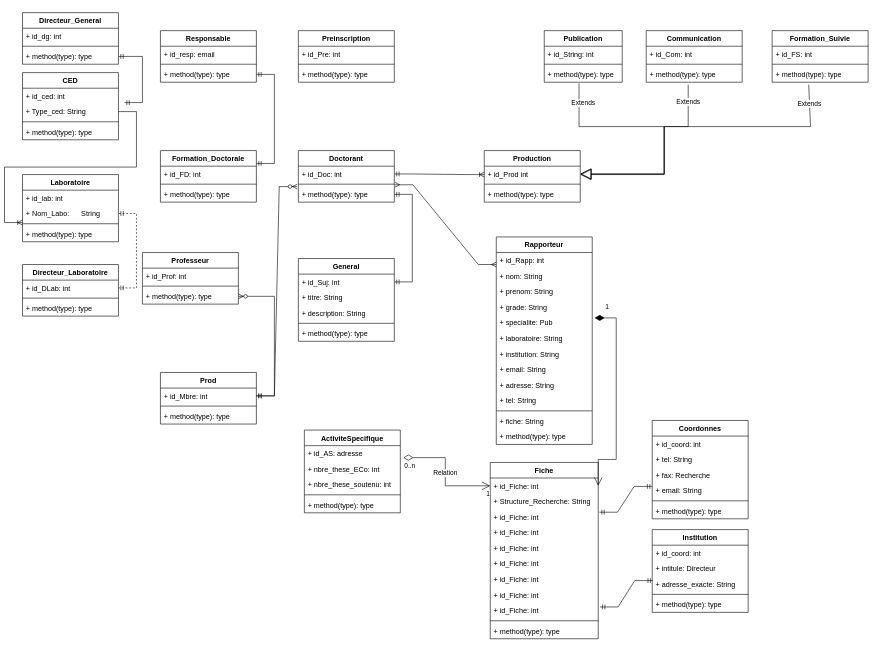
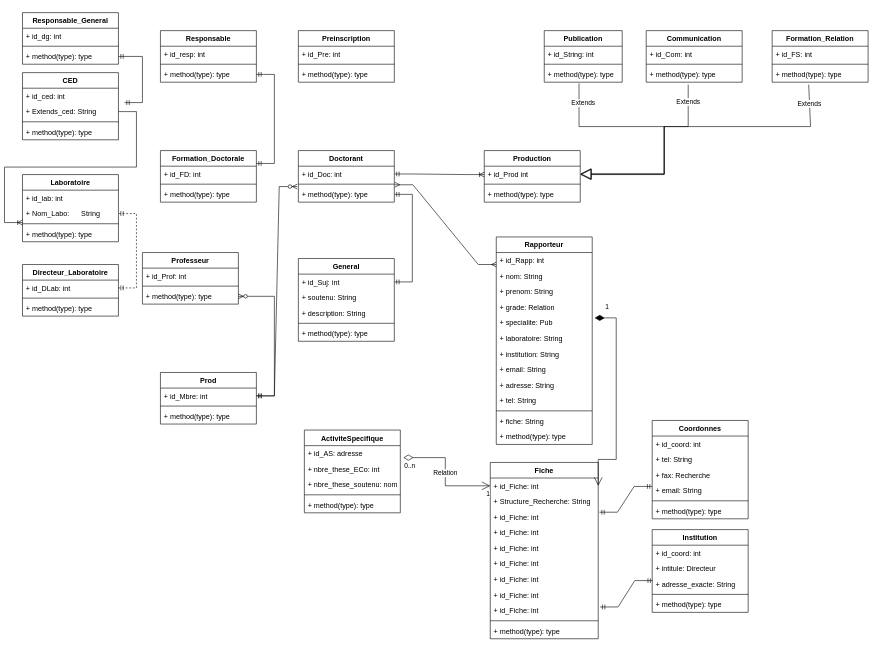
(70, 20) -> (70, 20)
(820, 38) -> (820, 38)
(190, 54) -> (187, 54)
(58, 112) -> (64, 112)
(327, 298) -> (332, 298)
(526, 307) -> (529, 307)
(354, 485) -> (355, 485)
